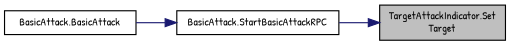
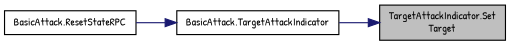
(70, 23) -> (70, 23)
(258, 23) -> (258, 23)
